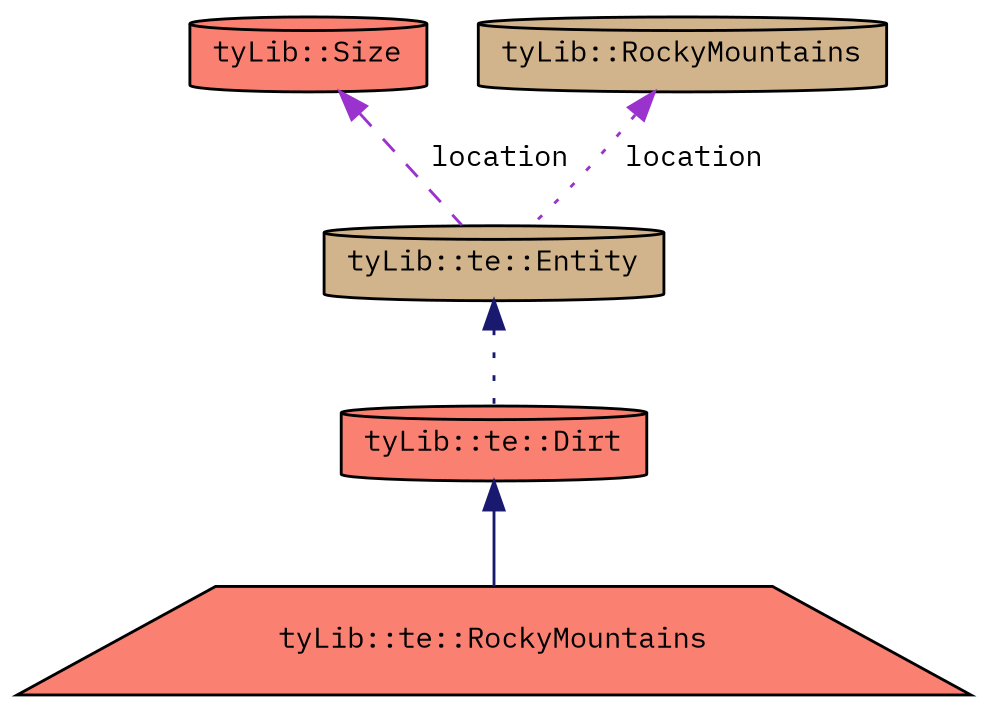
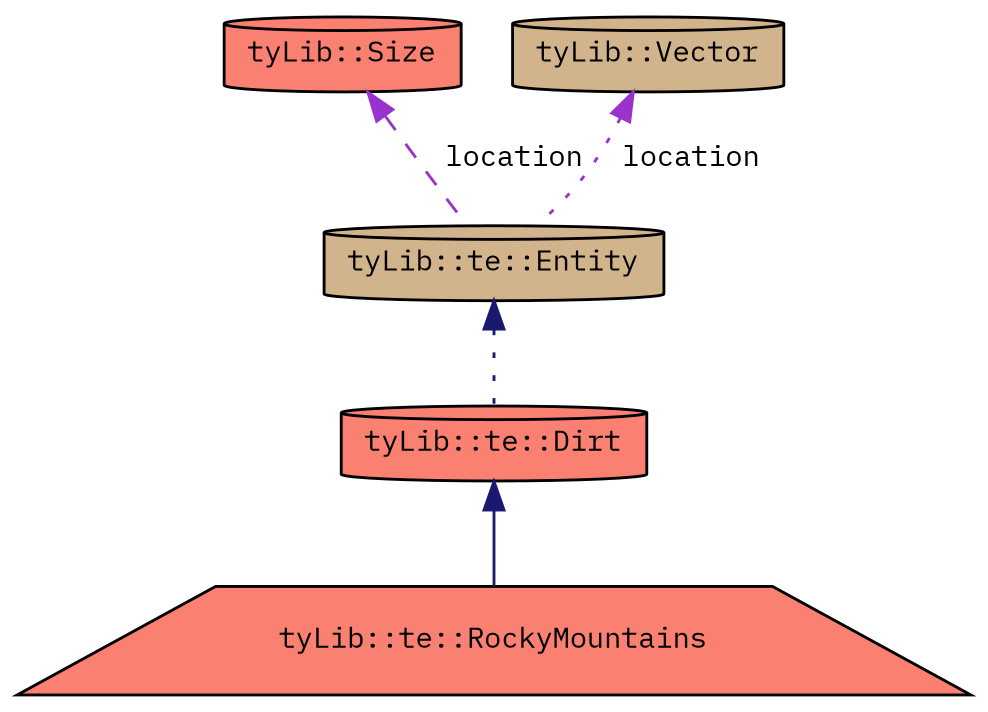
(682, 54) -> (648, 54)
